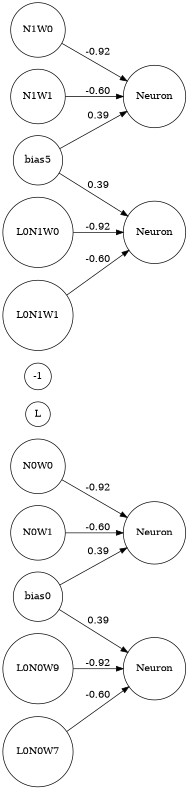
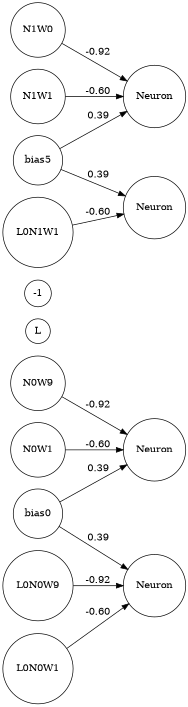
(38, 232) -> none
(38, 466) -> (38, 383)
(38, 752) -> (38, 669)
